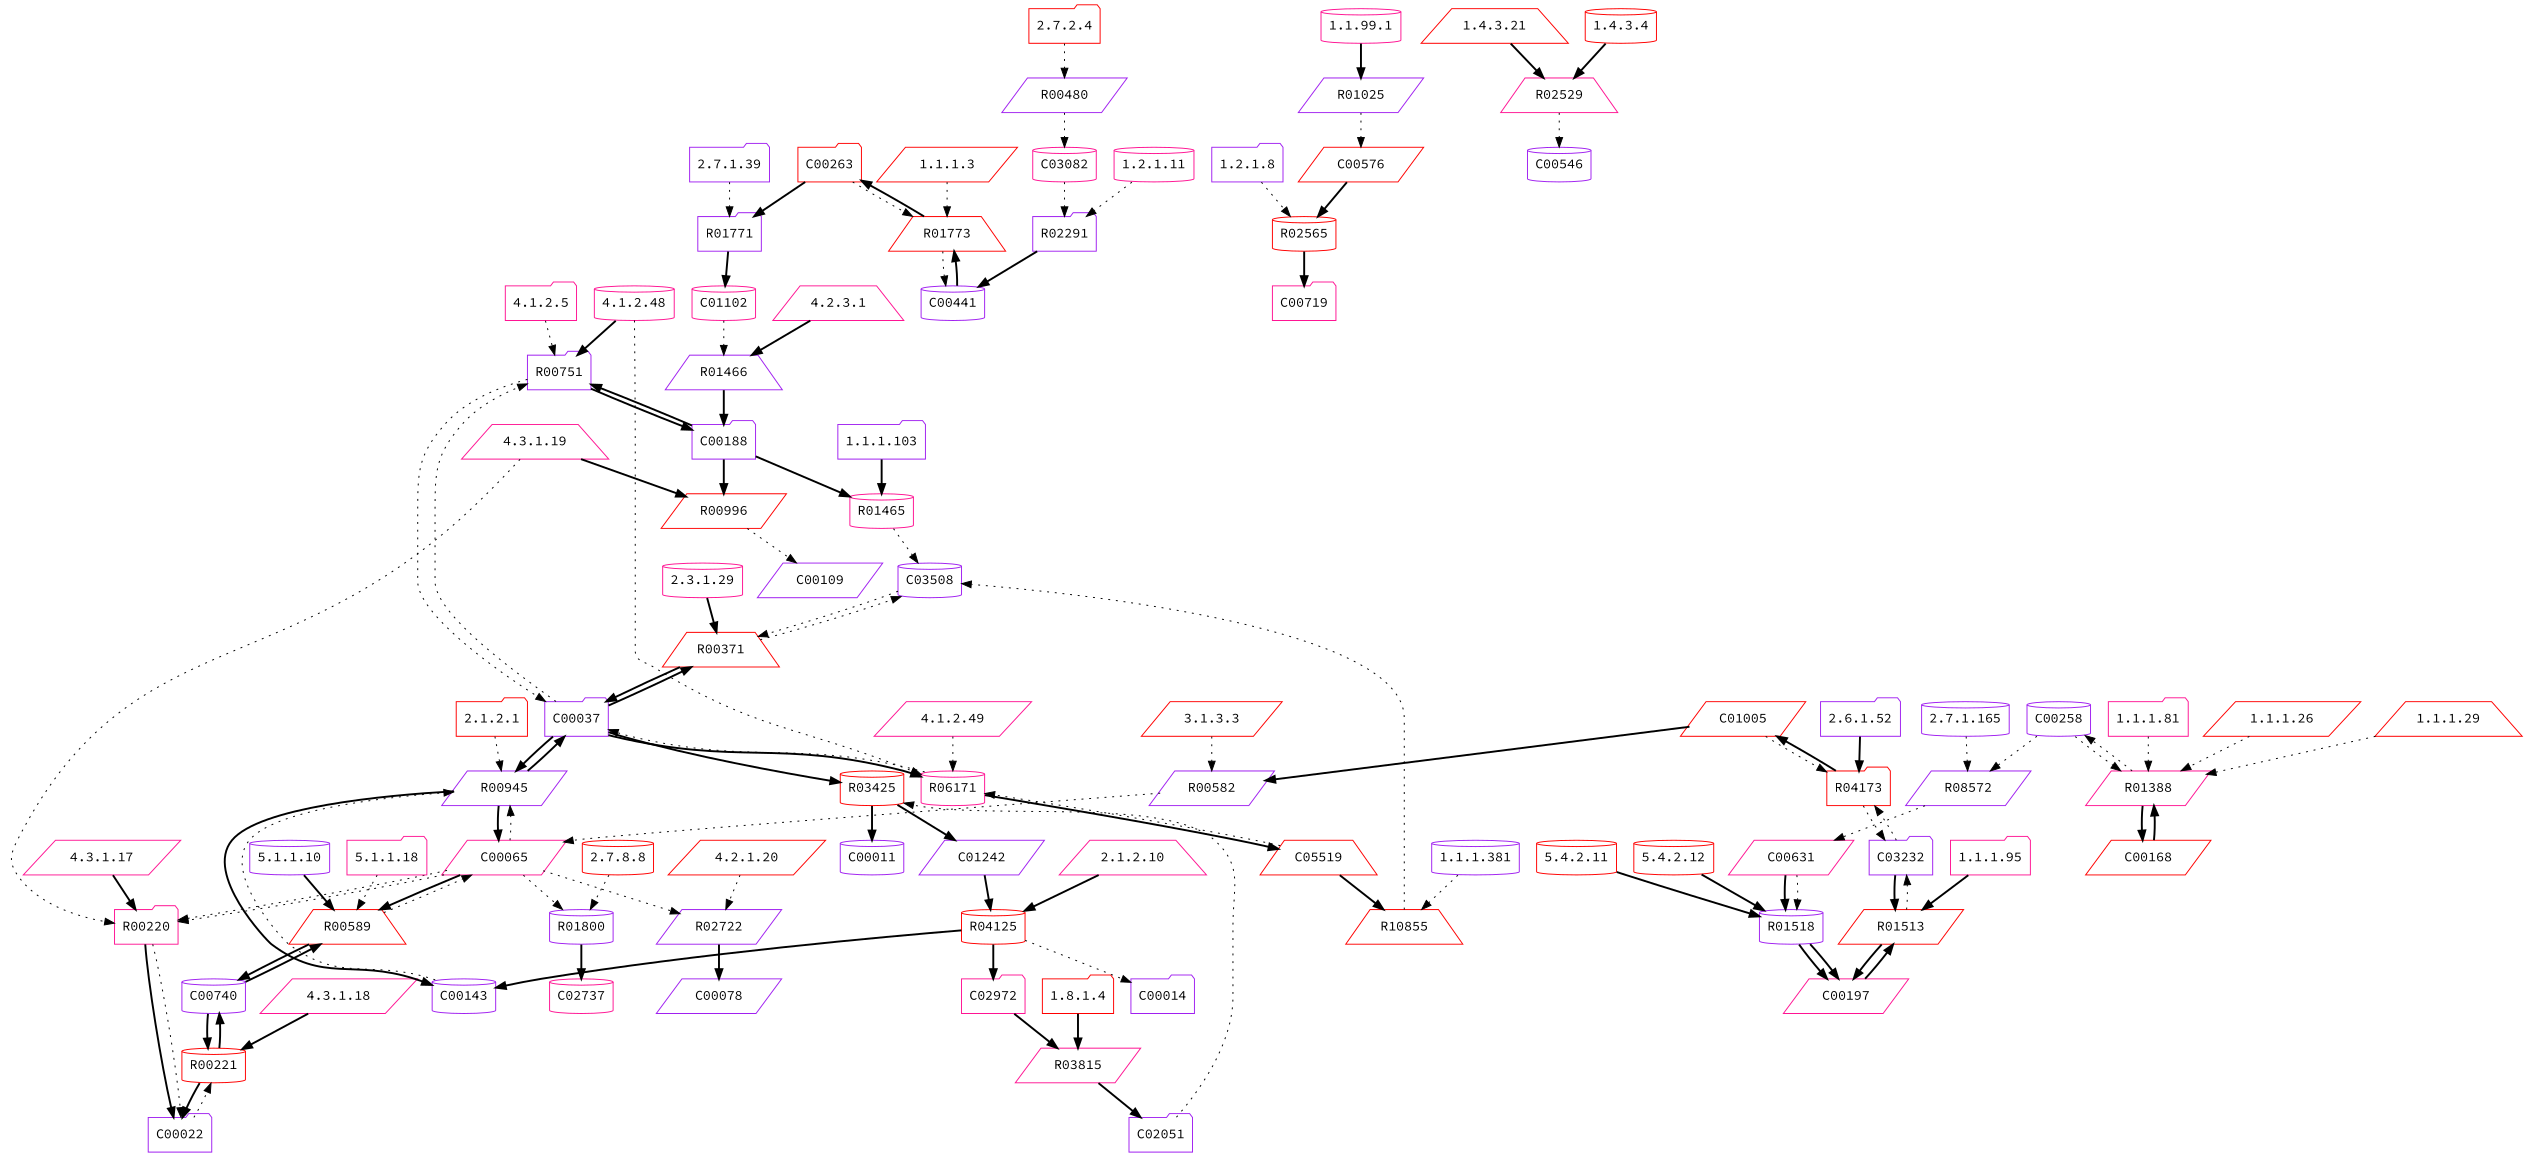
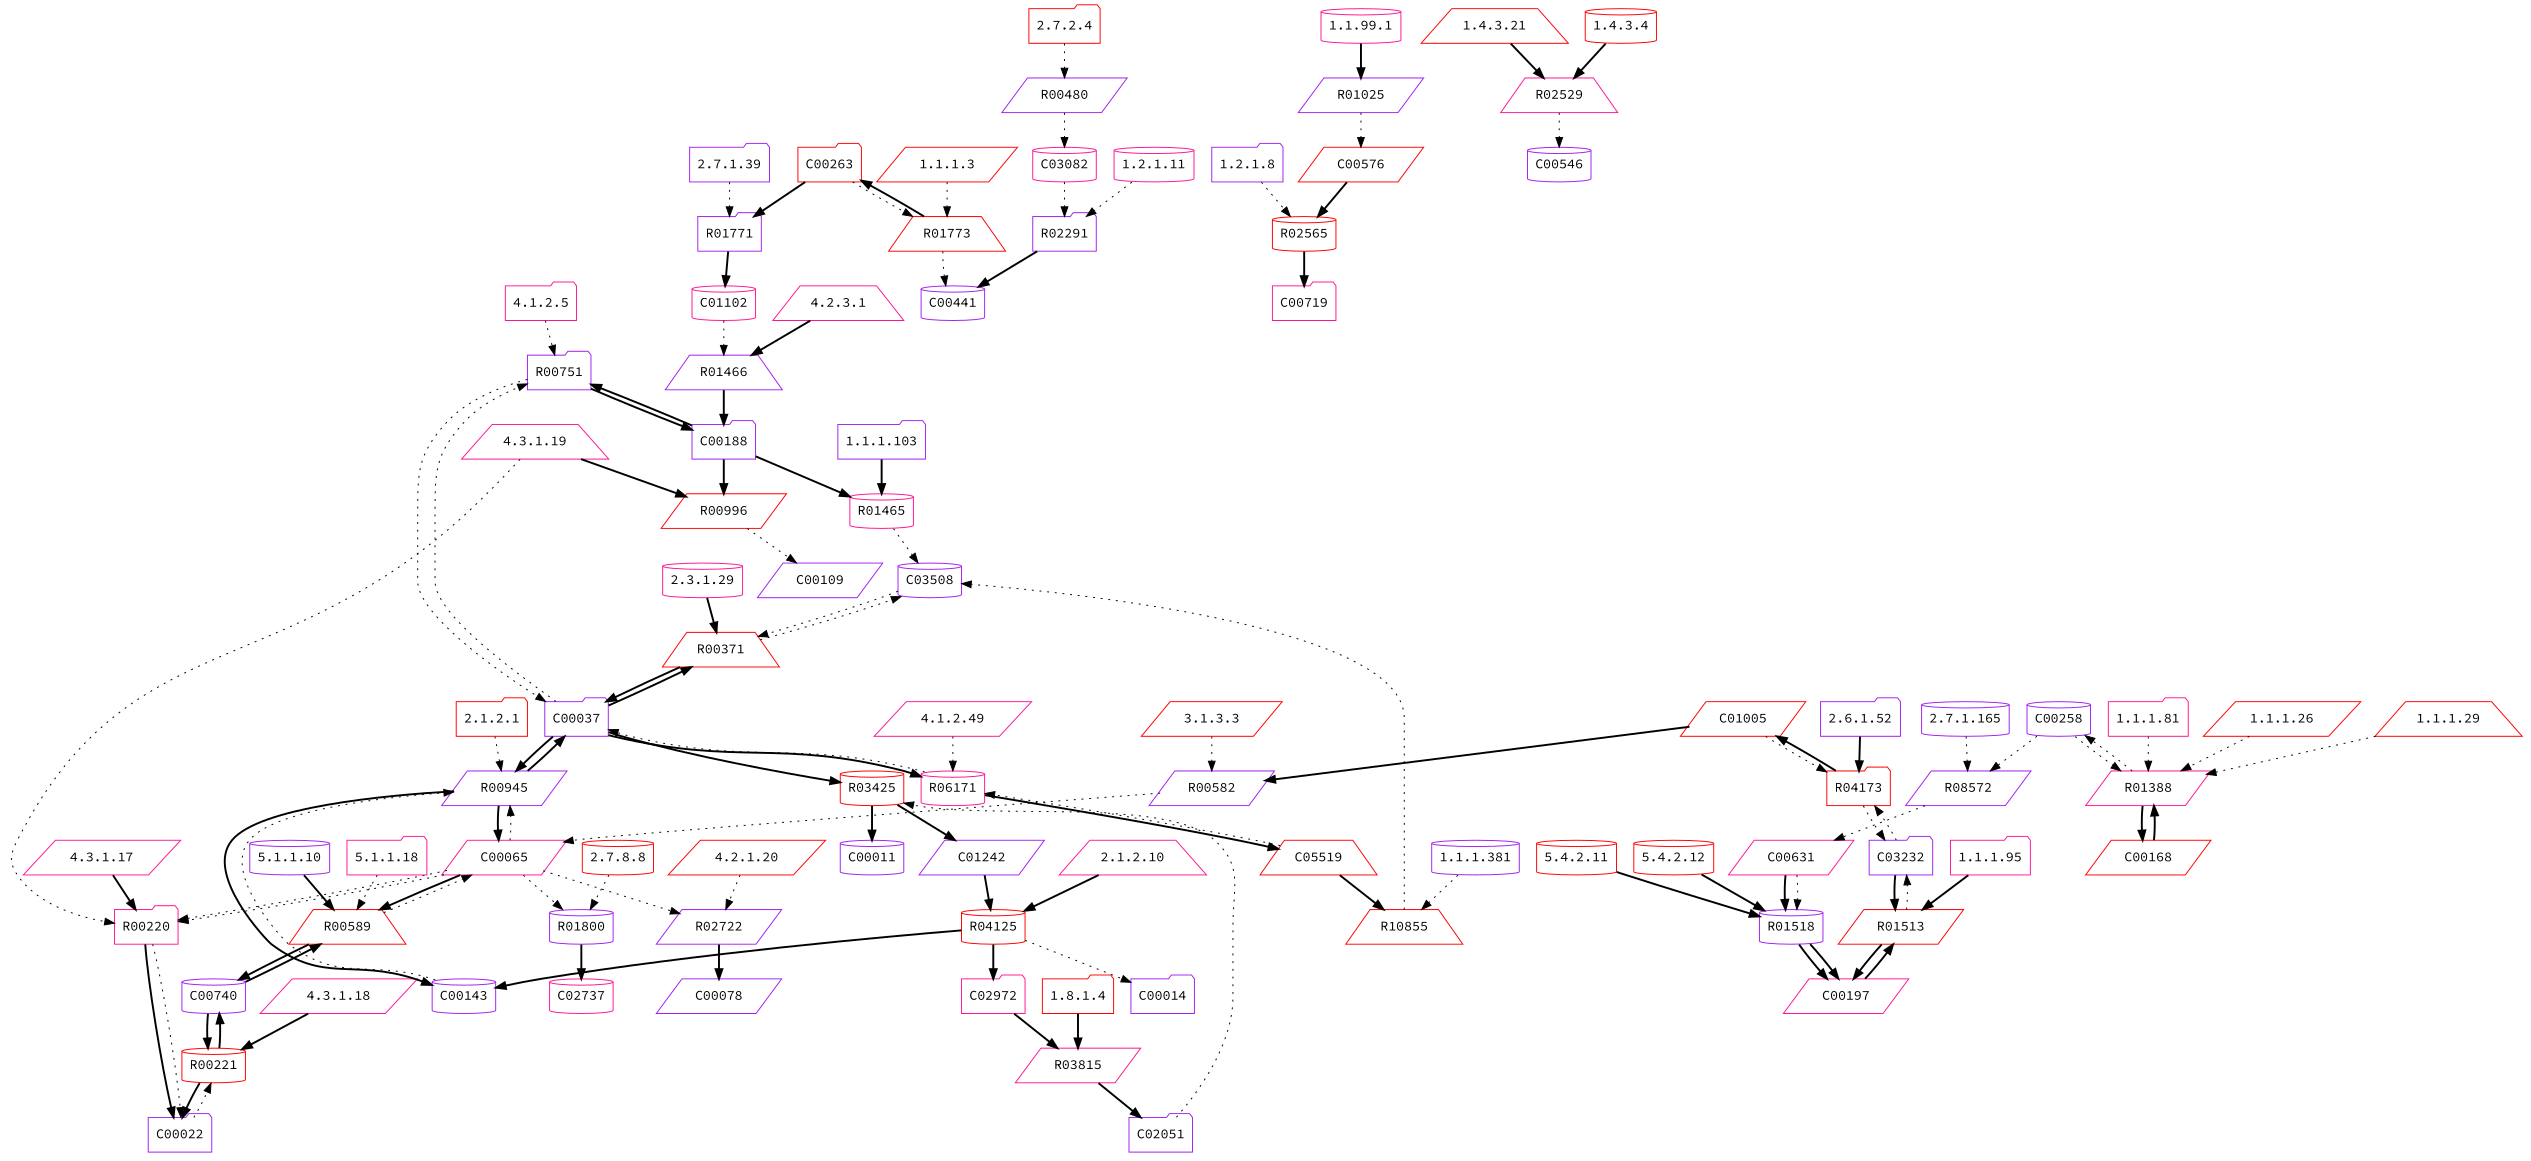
(957, 273) -> none
(634, 303) -> none
